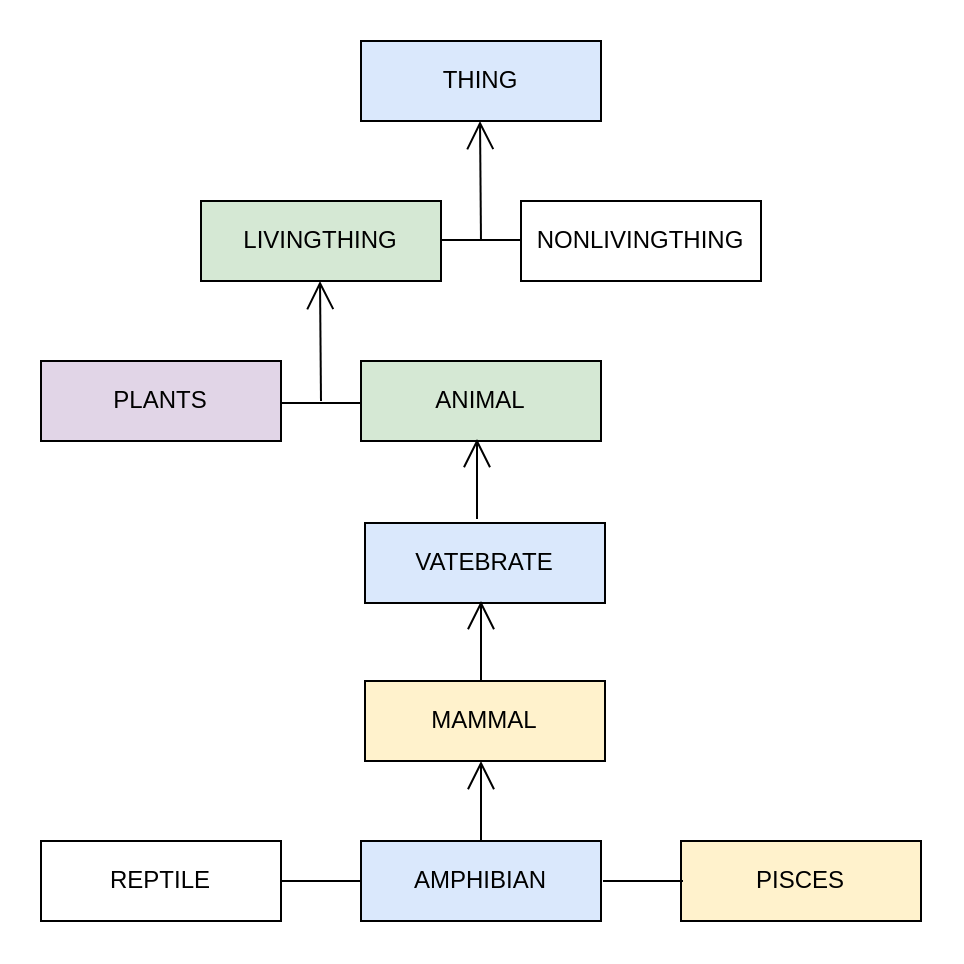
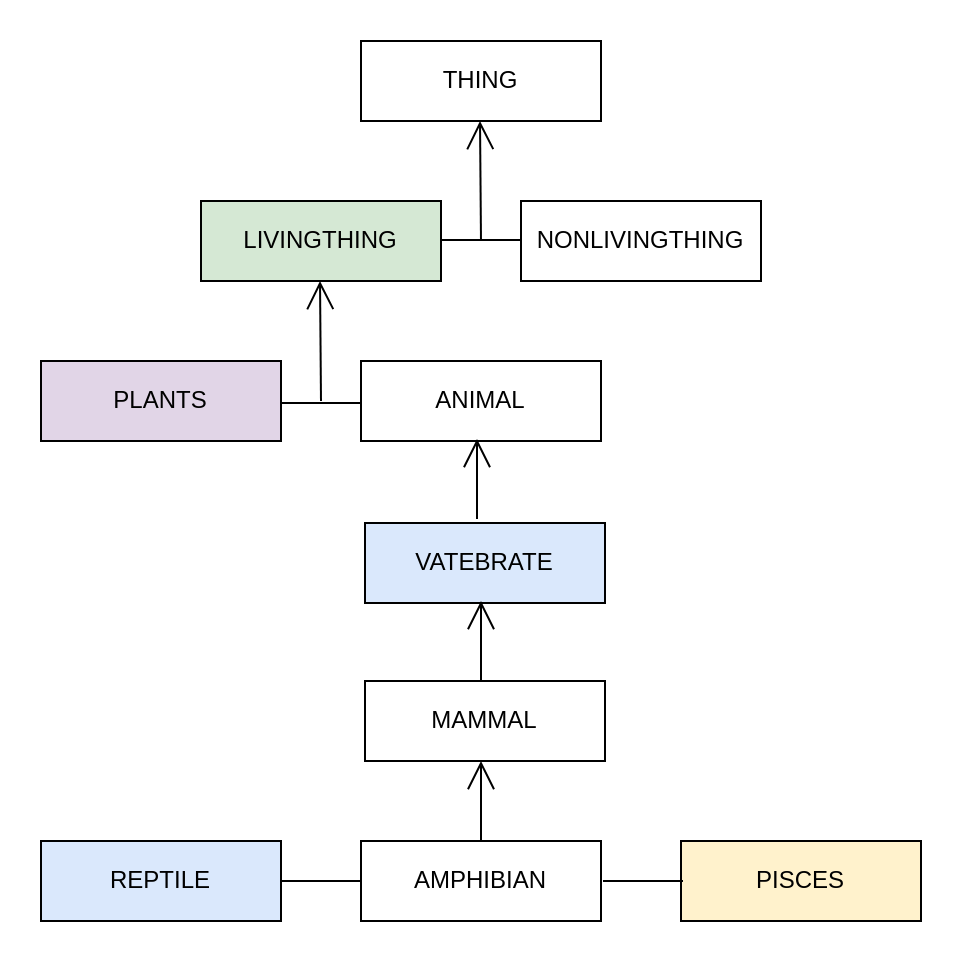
(481, 81) -> (481, 81)
(481, 401) -> (481, 401)
(485, 721) -> (485, 721)
(161, 881) -> (161, 881)
(481, 881) -> (481, 881)
